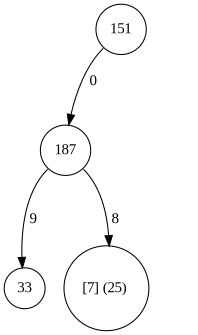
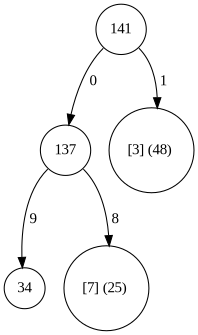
(121, 29) -> (121, 29)
(66, 150) -> (66, 150)
none -> (152, 150)
(25, 288) -> (25, 288)
